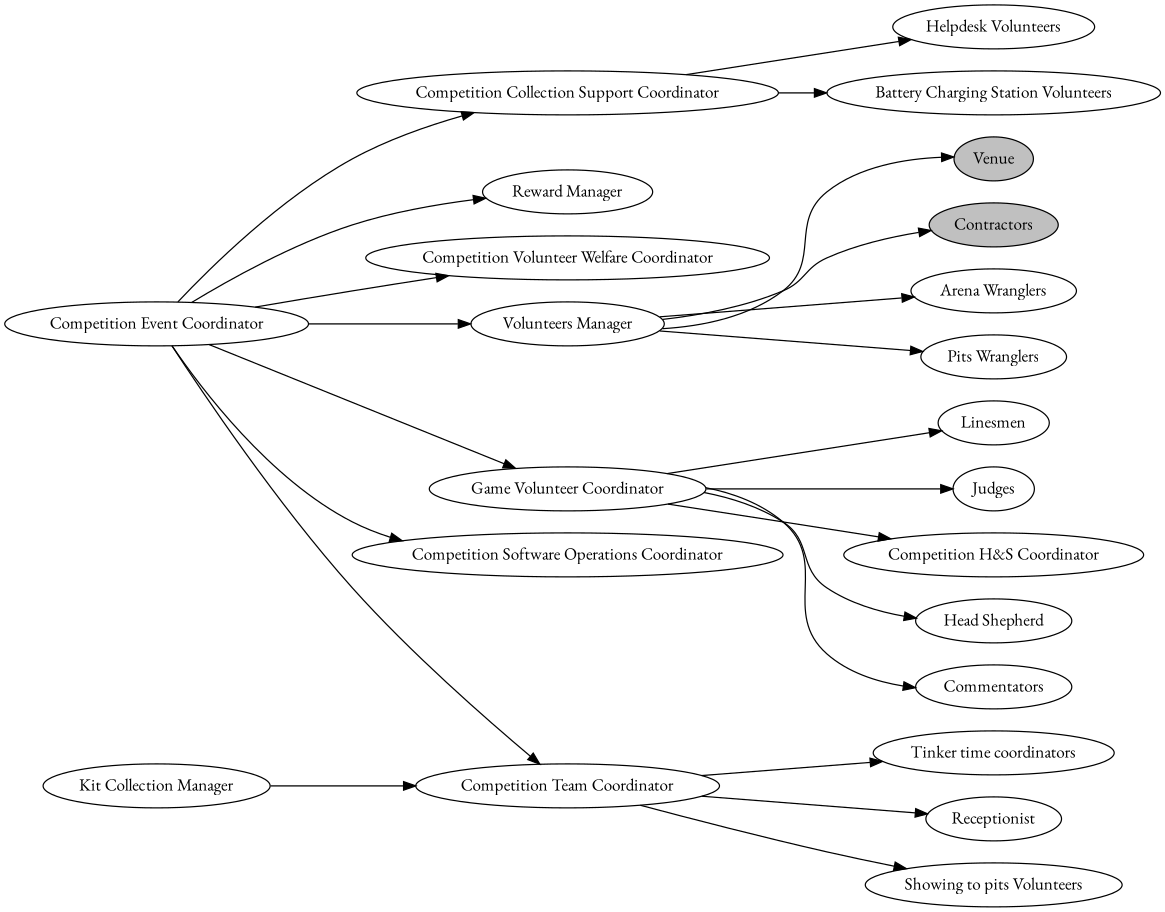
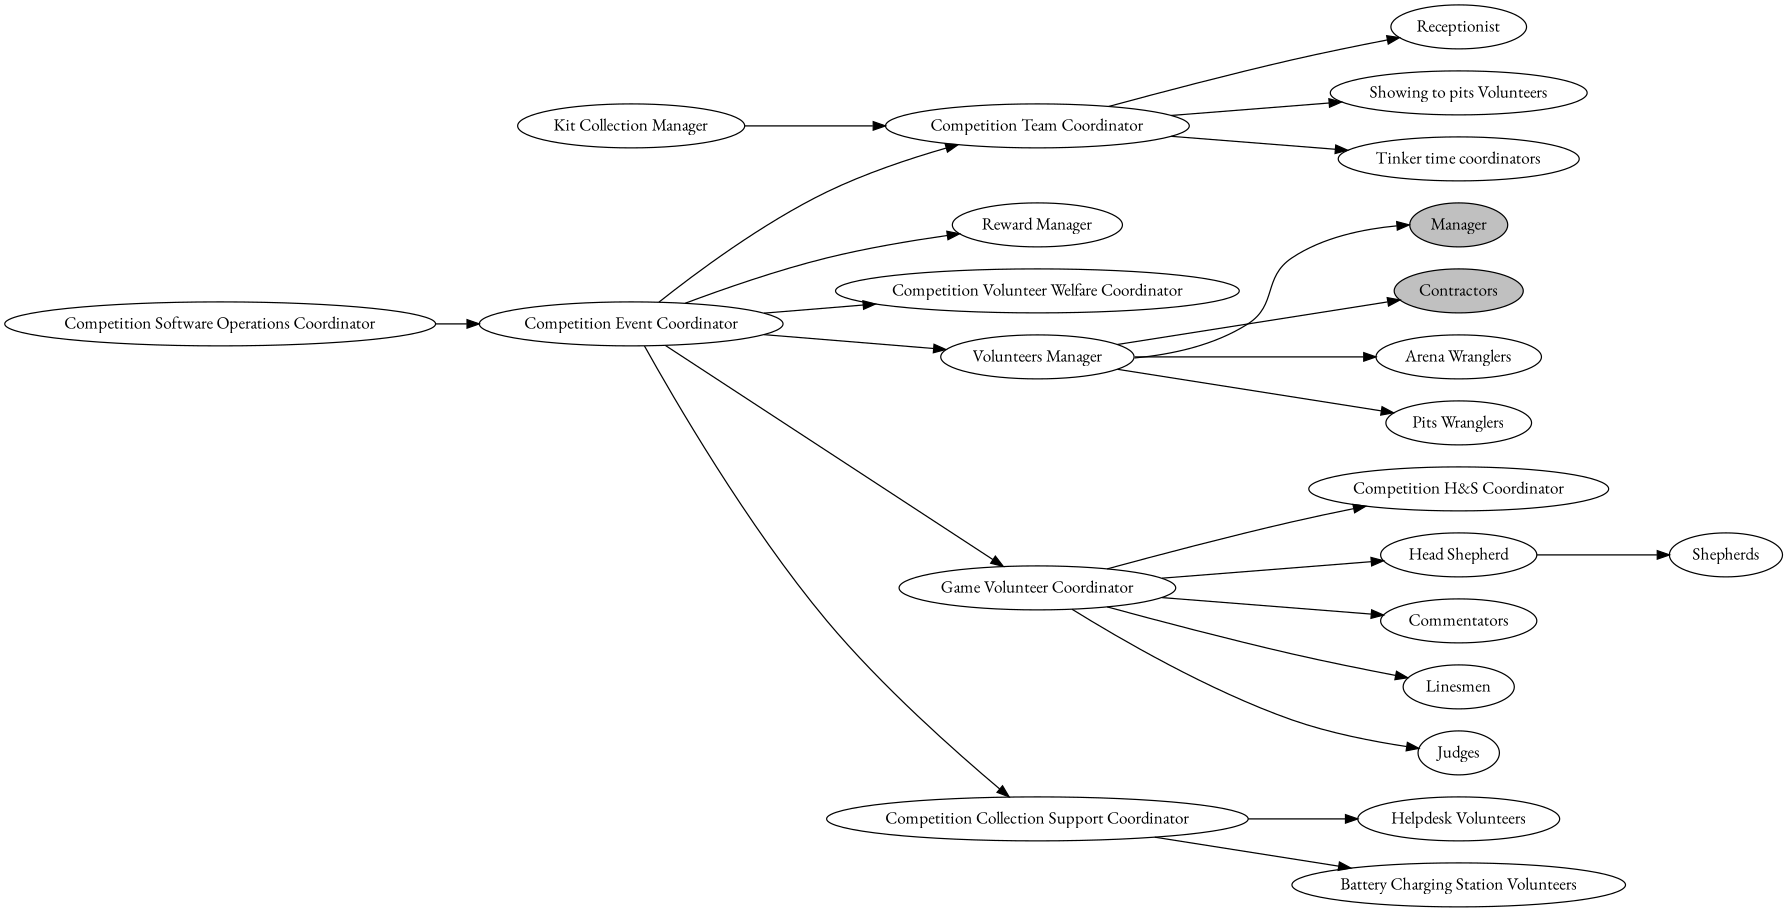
(994, 159) -> (1459, 225)
(267, 459) -> (451, 324)
none -> (1726, 555)
